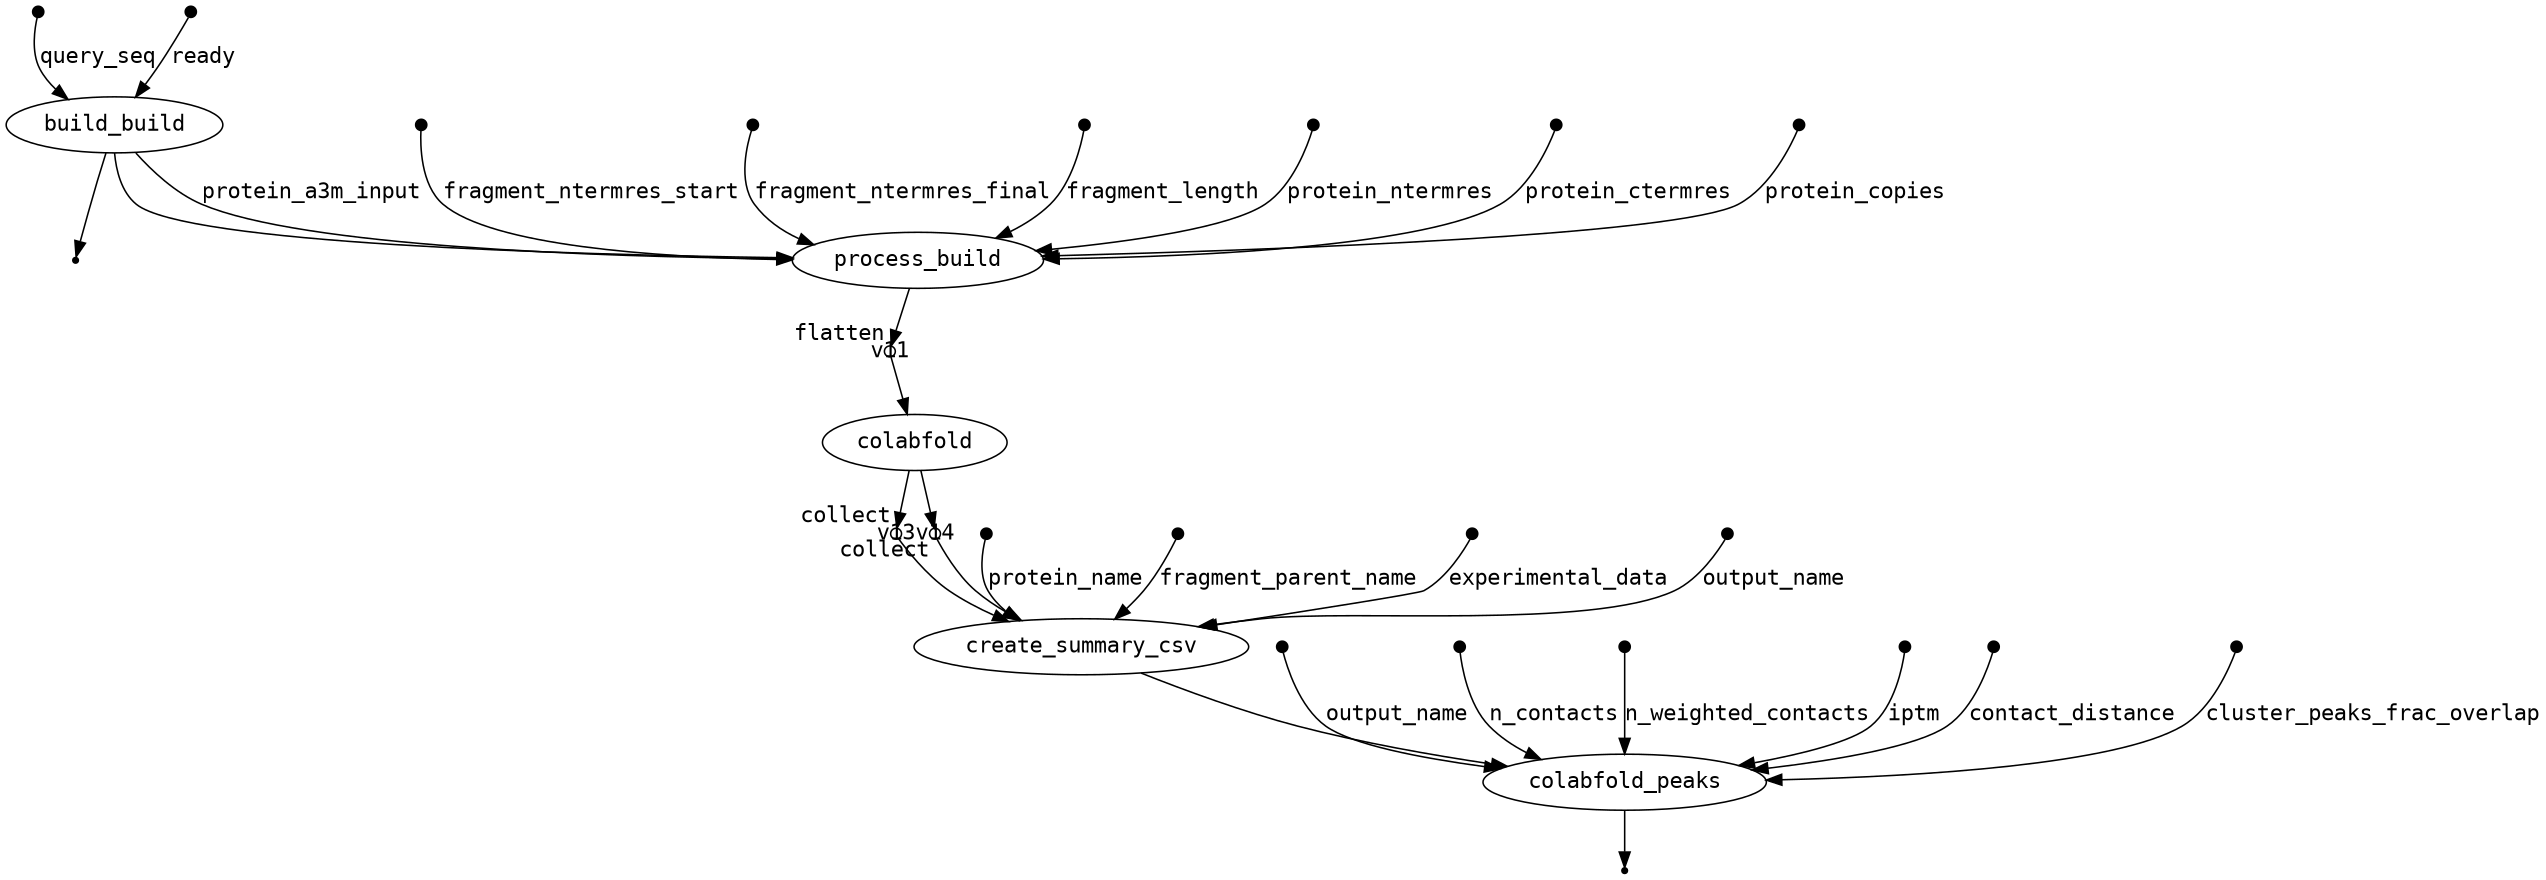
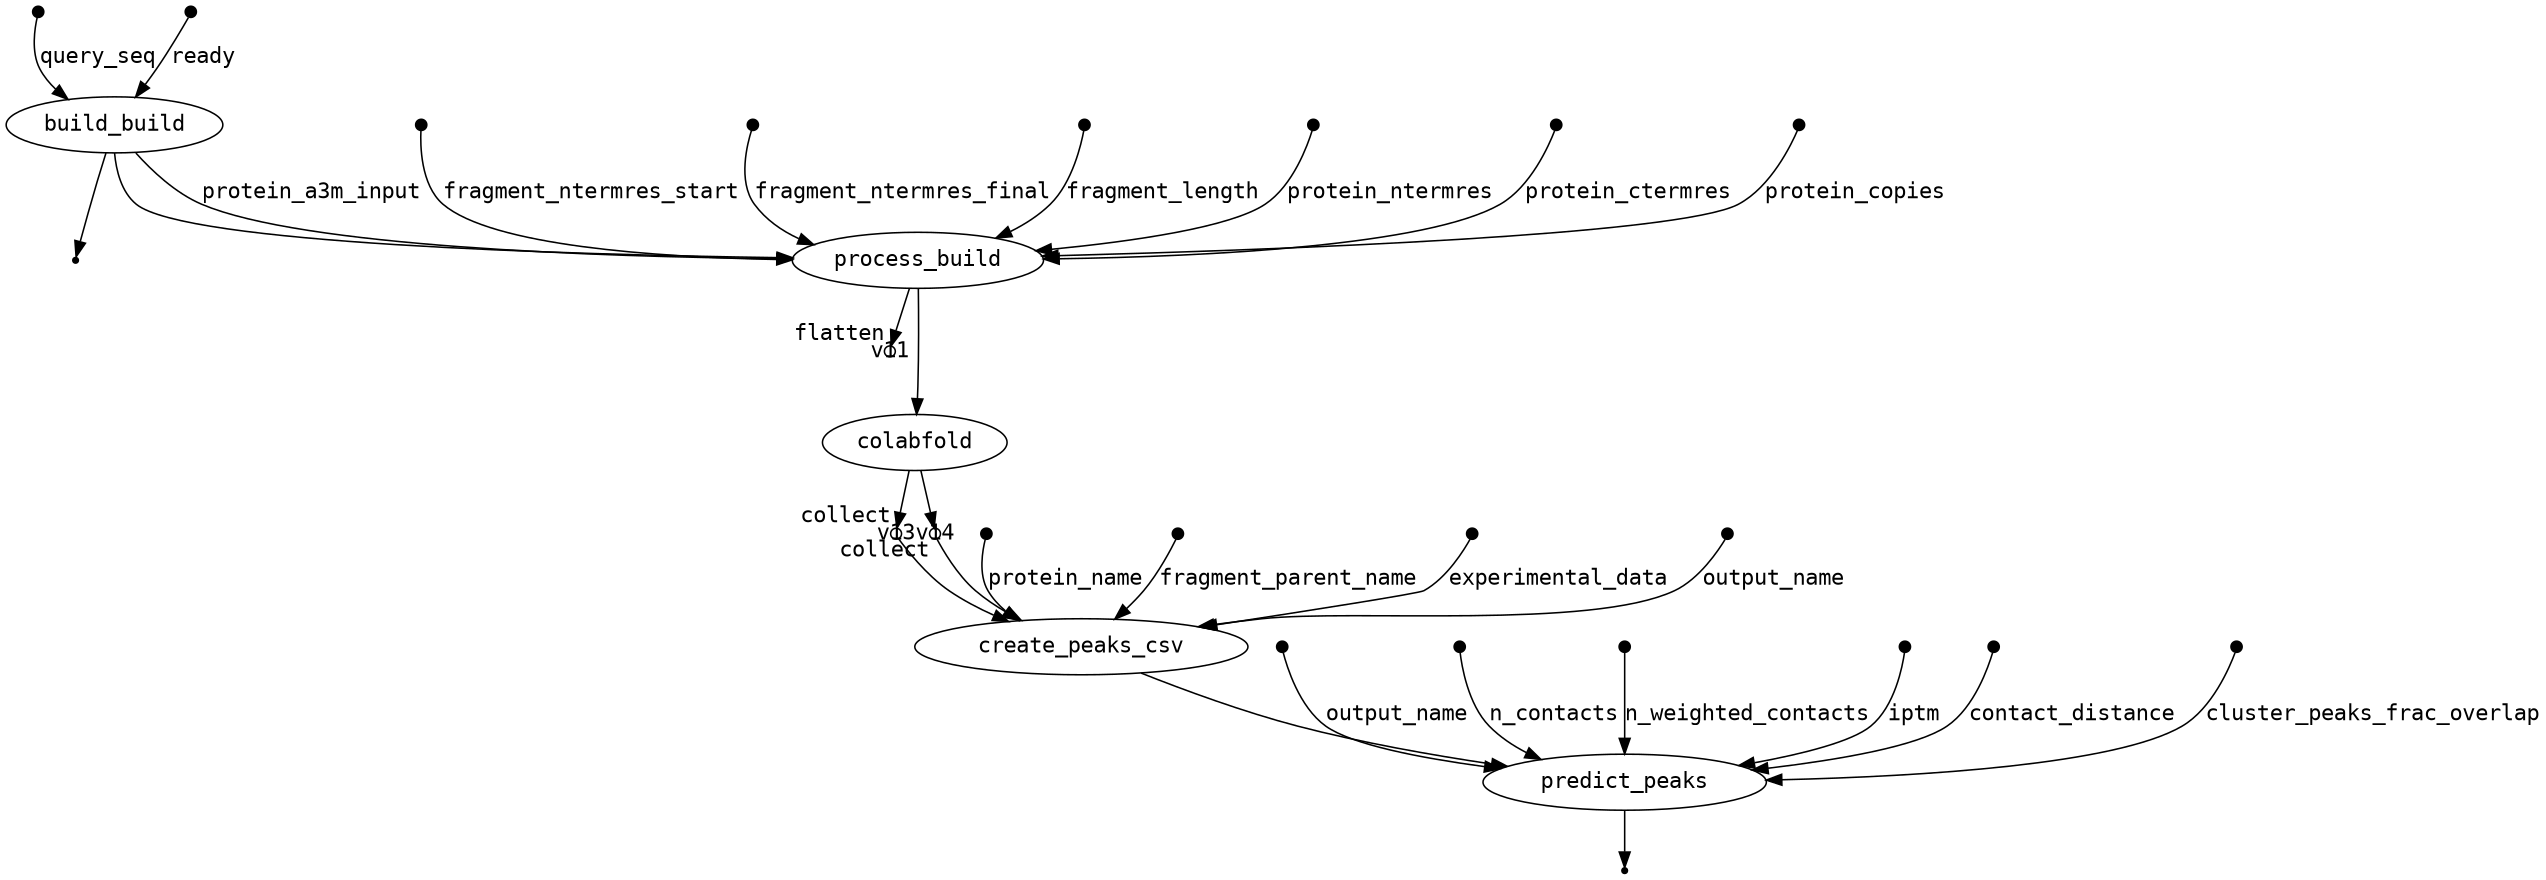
(897, 378) -> (919, 344)
(1081, 647) -> (1081, 647)
(1625, 782) -> (1625, 782)
